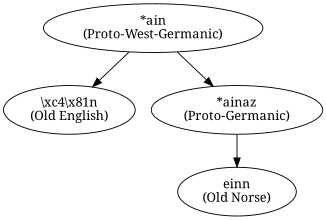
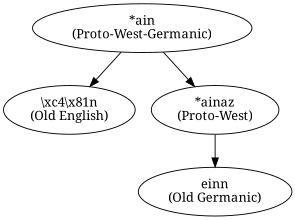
(237, 116) -> (215, 116)
(237, 198) -> (215, 198)
